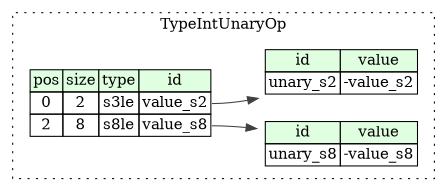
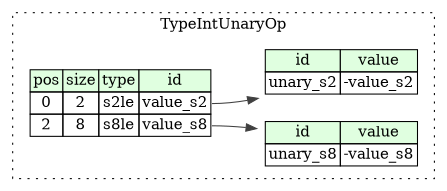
(119, 103) -> (119, 103)
